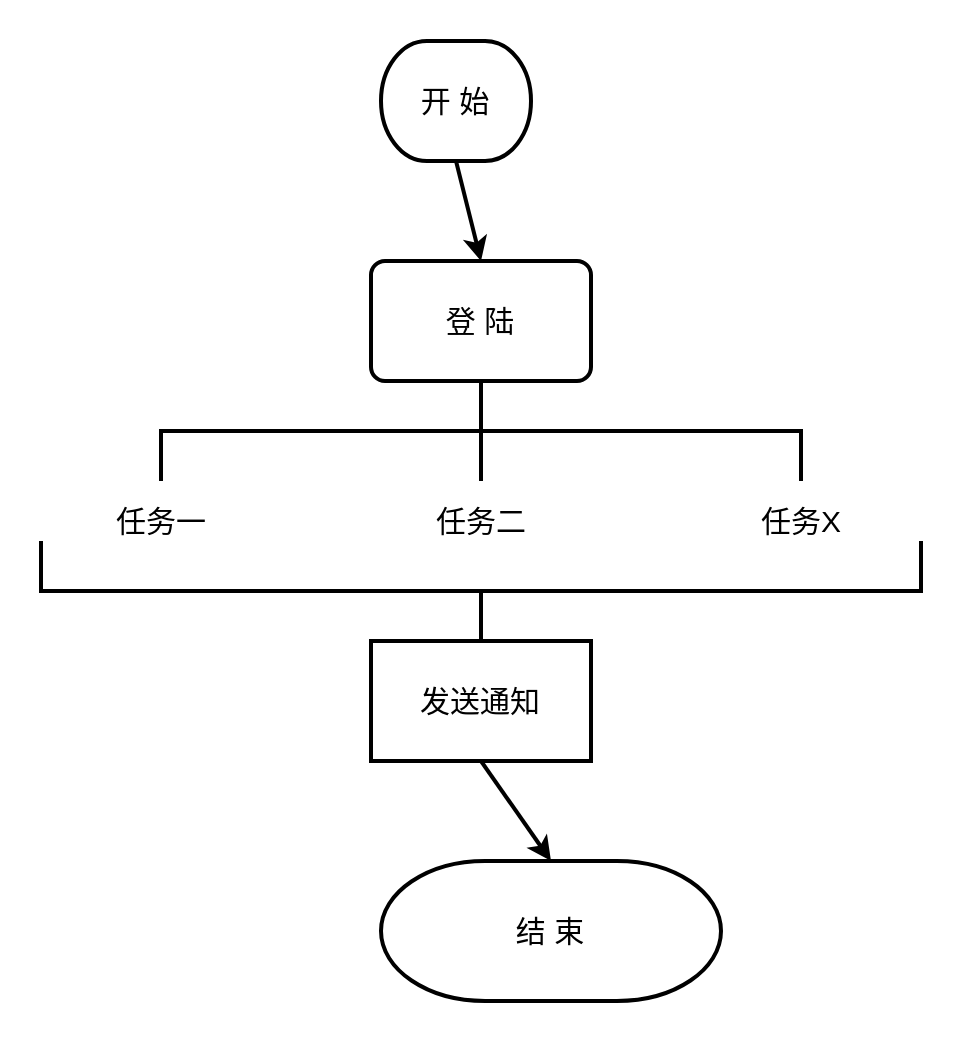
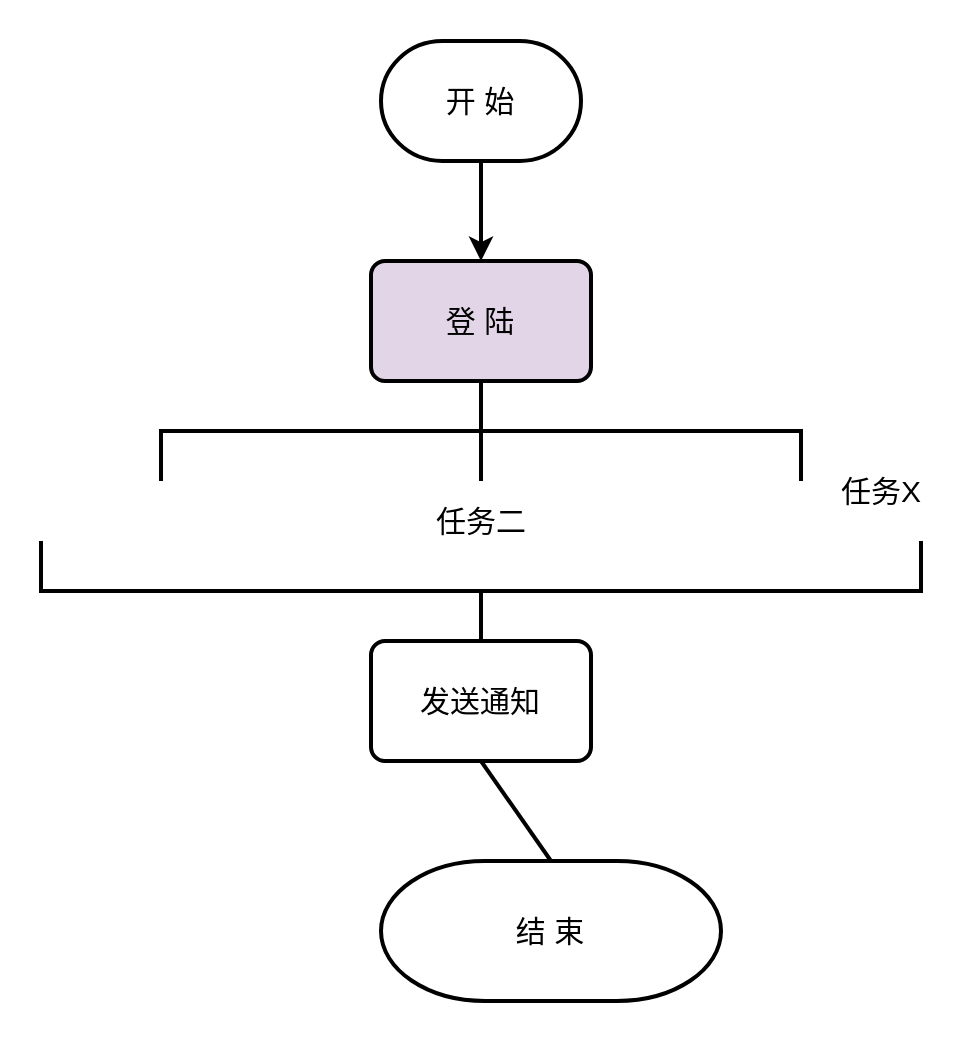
(456, 101) -> (481, 101)
(481, 321) -> (481, 321)
(161, 521) -> none
(801, 521) -> (881, 491)
(481, 701) -> (481, 701)
(540, 846) -> (545, 852)
